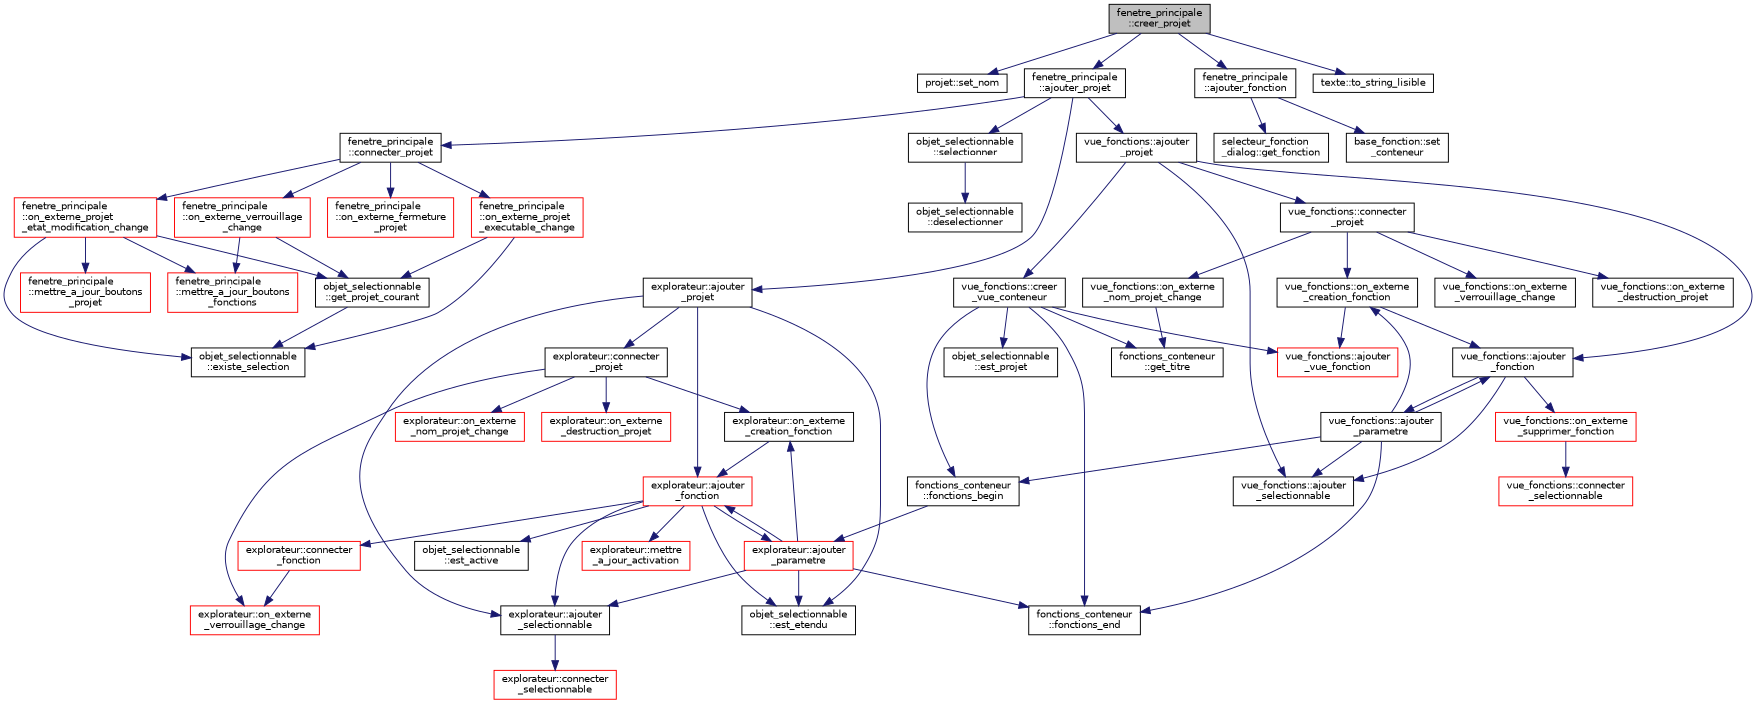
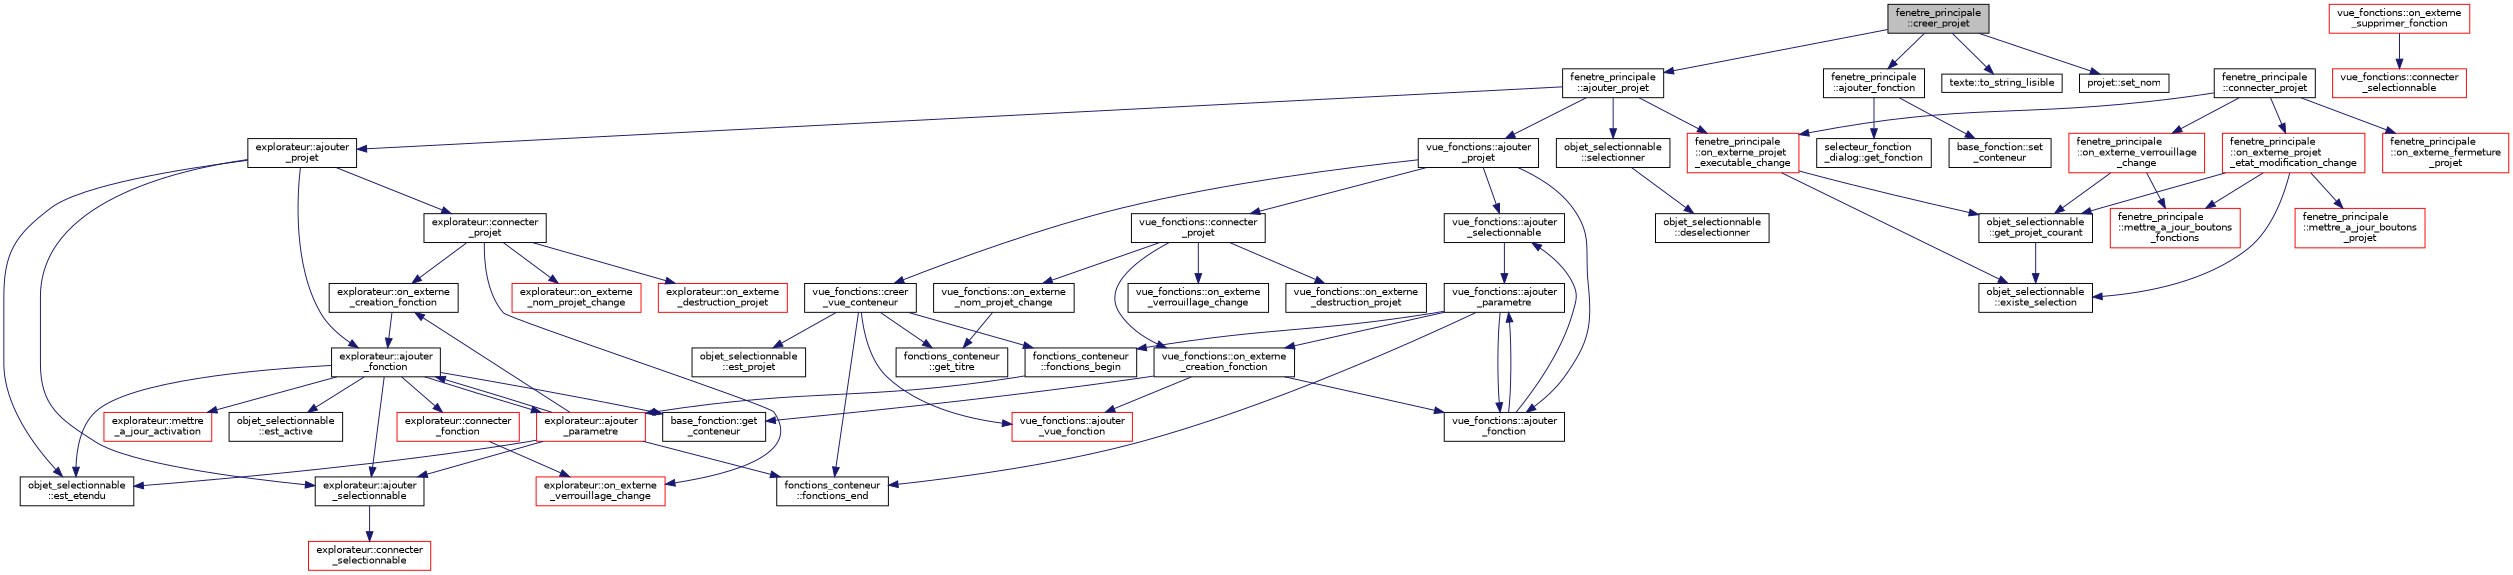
(738, 129) -> (1669, 113)
(1536, 391) -> none
none -> (714, 427)
(1341, 456) -> (1504, 258)
(698, 491) -> (386, 362)
